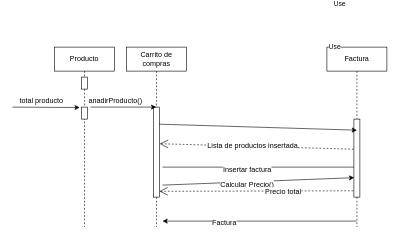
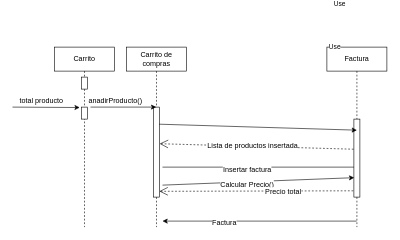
(84, 59) -> (84, 59)
